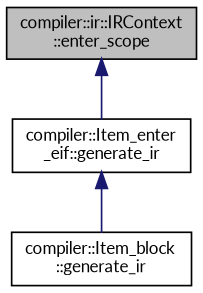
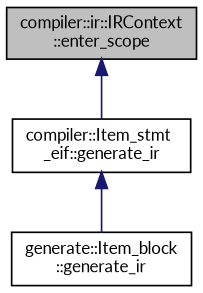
(102, 146) -> (102, 146)
(102, 259) -> (102, 259)
